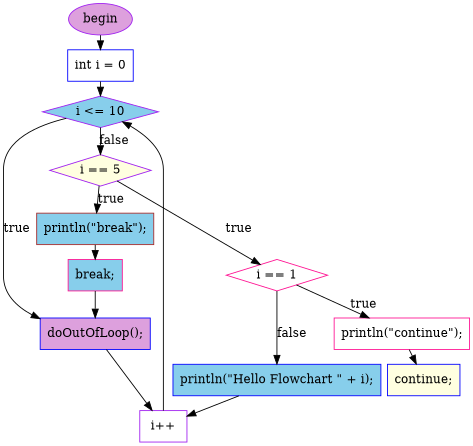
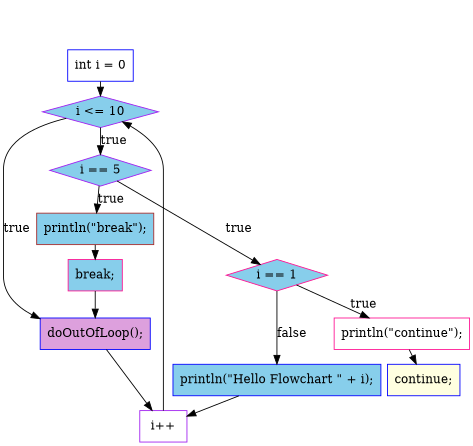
(100, 19) -> none
(114, 141) -> (114, 141)
(100, 170) -> (100, 170)
(277, 275) -> (277, 275)
